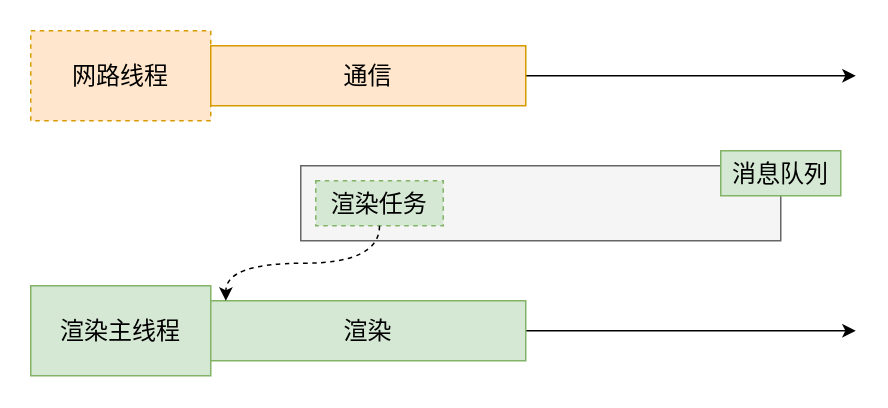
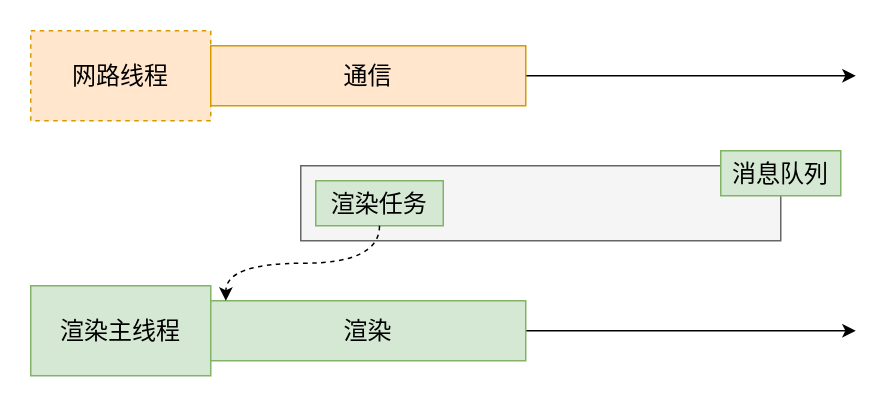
(380, 203) -> (380, 203)
